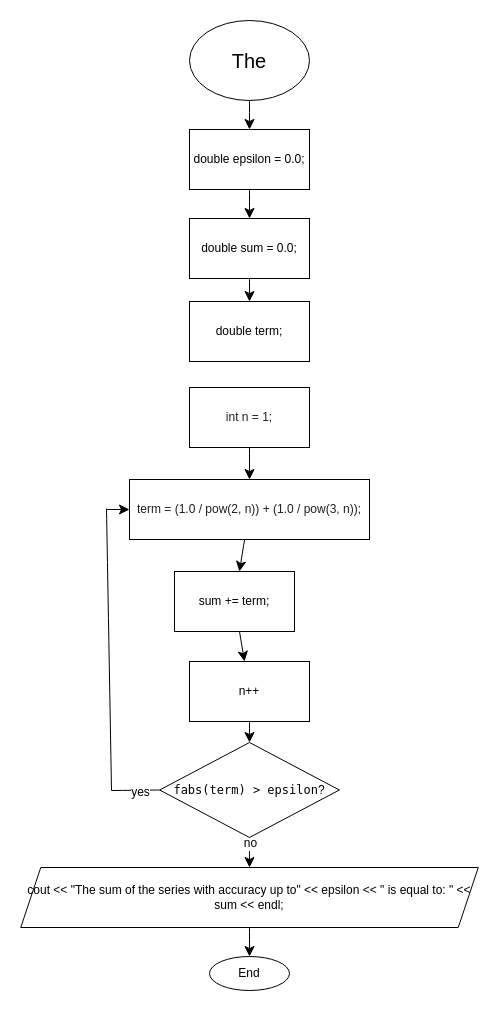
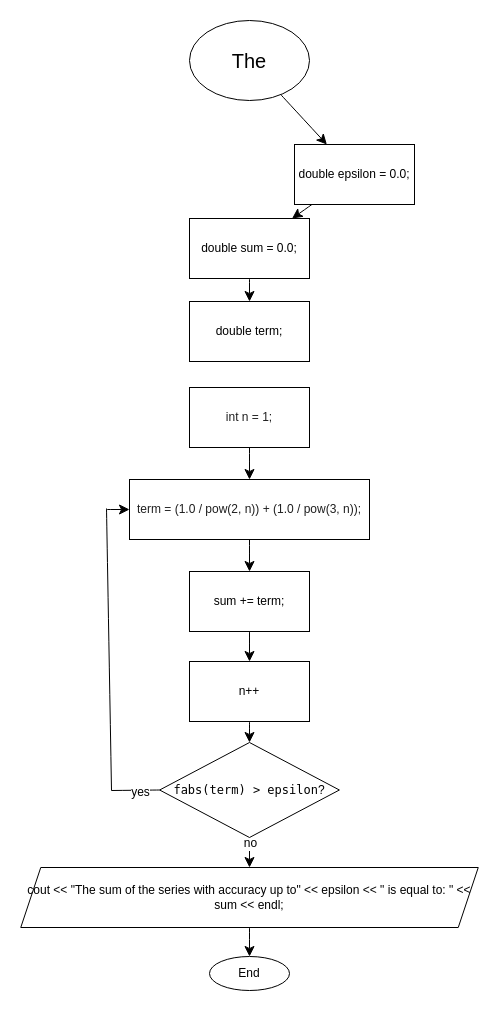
(250, 160) -> (355, 175)
(235, 602) -> (250, 602)
